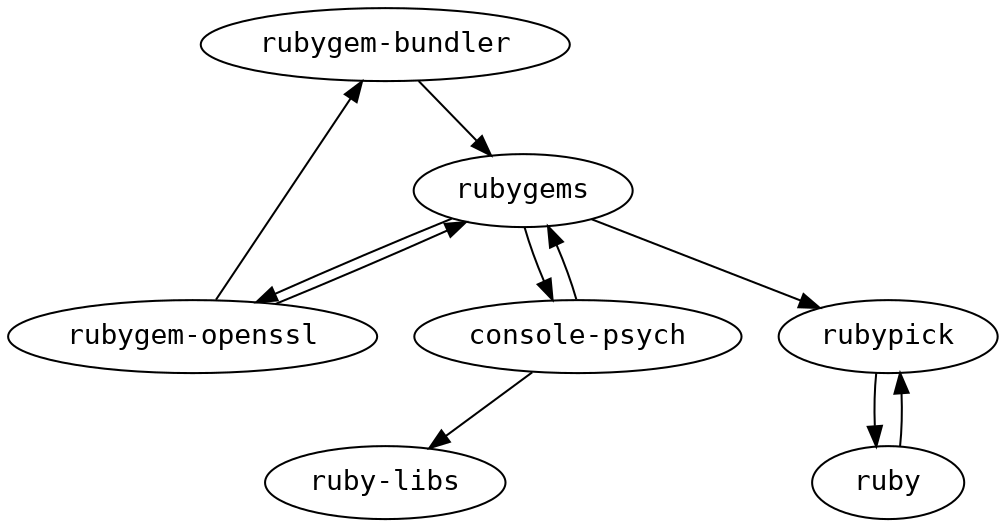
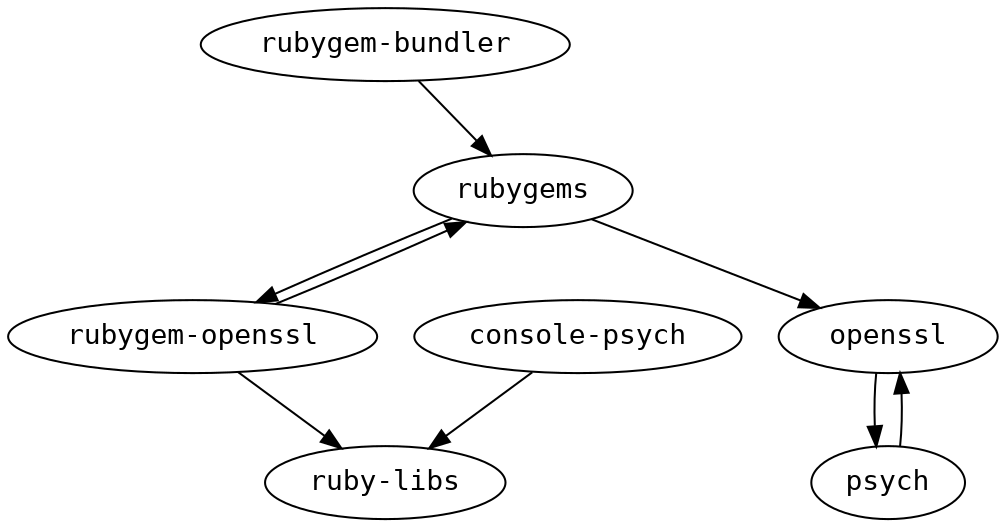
(283, 199) -> (281, 404)
(534, 255) -> none
(567, 272) -> none
(888, 337) -> (888, 337)
(888, 483) -> (888, 483)
